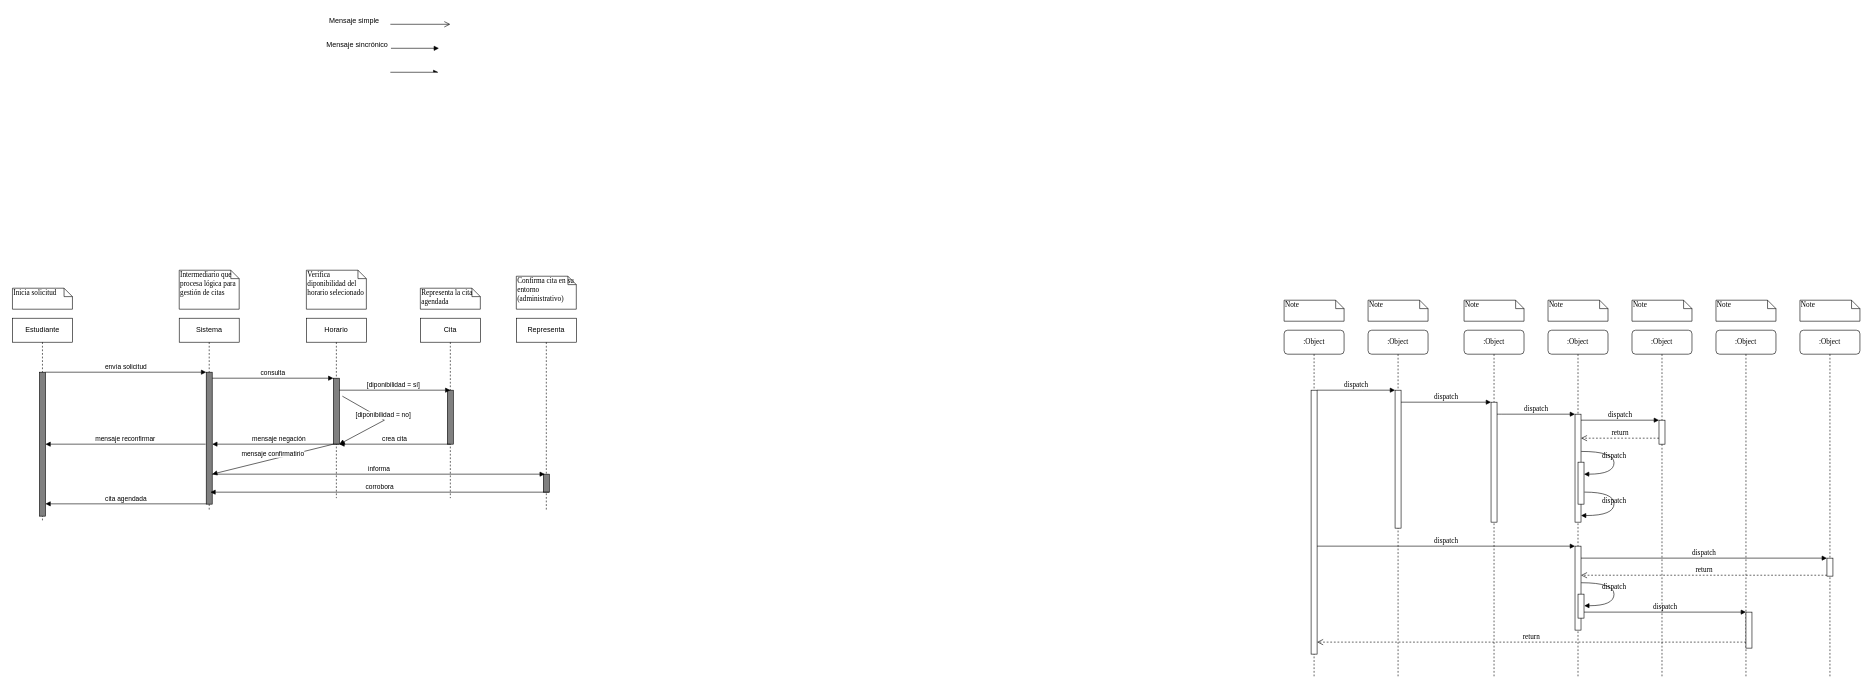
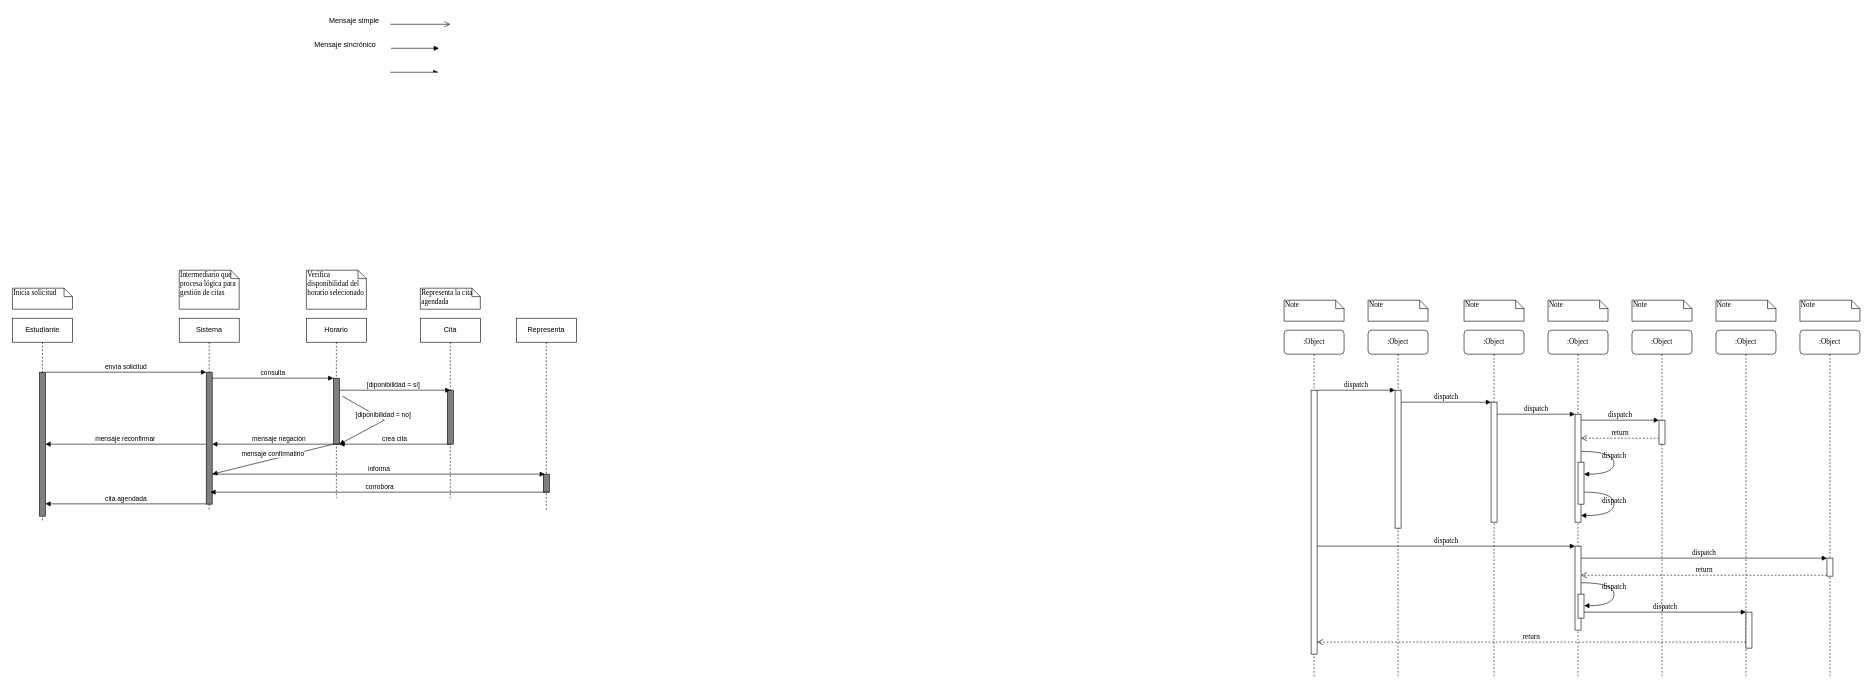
(357, 45) -> (345, 45)
(337, 284) -> (337, 284)
(546, 293) -> none
